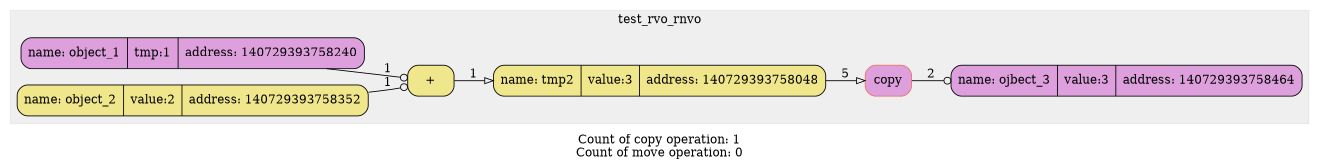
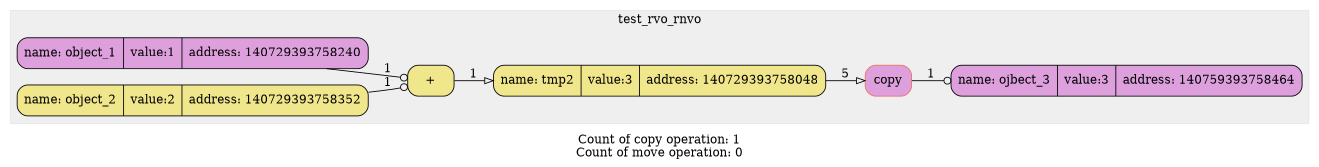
(153, 53) -> (153, 53)
(931, 74) -> (931, 74)
(1209, 80) -> (1209, 80)
